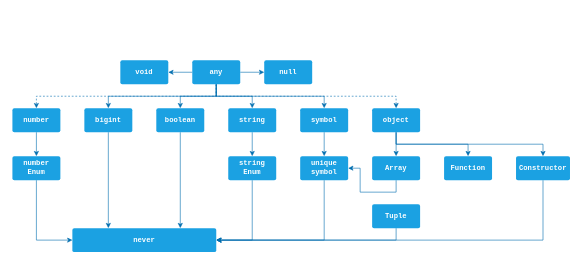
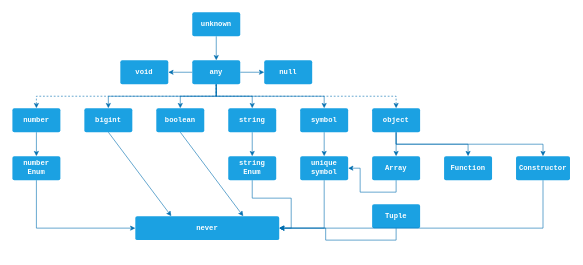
none -> (216, 24)
none -> (216, 54)
(144, 240) -> (207, 228)
